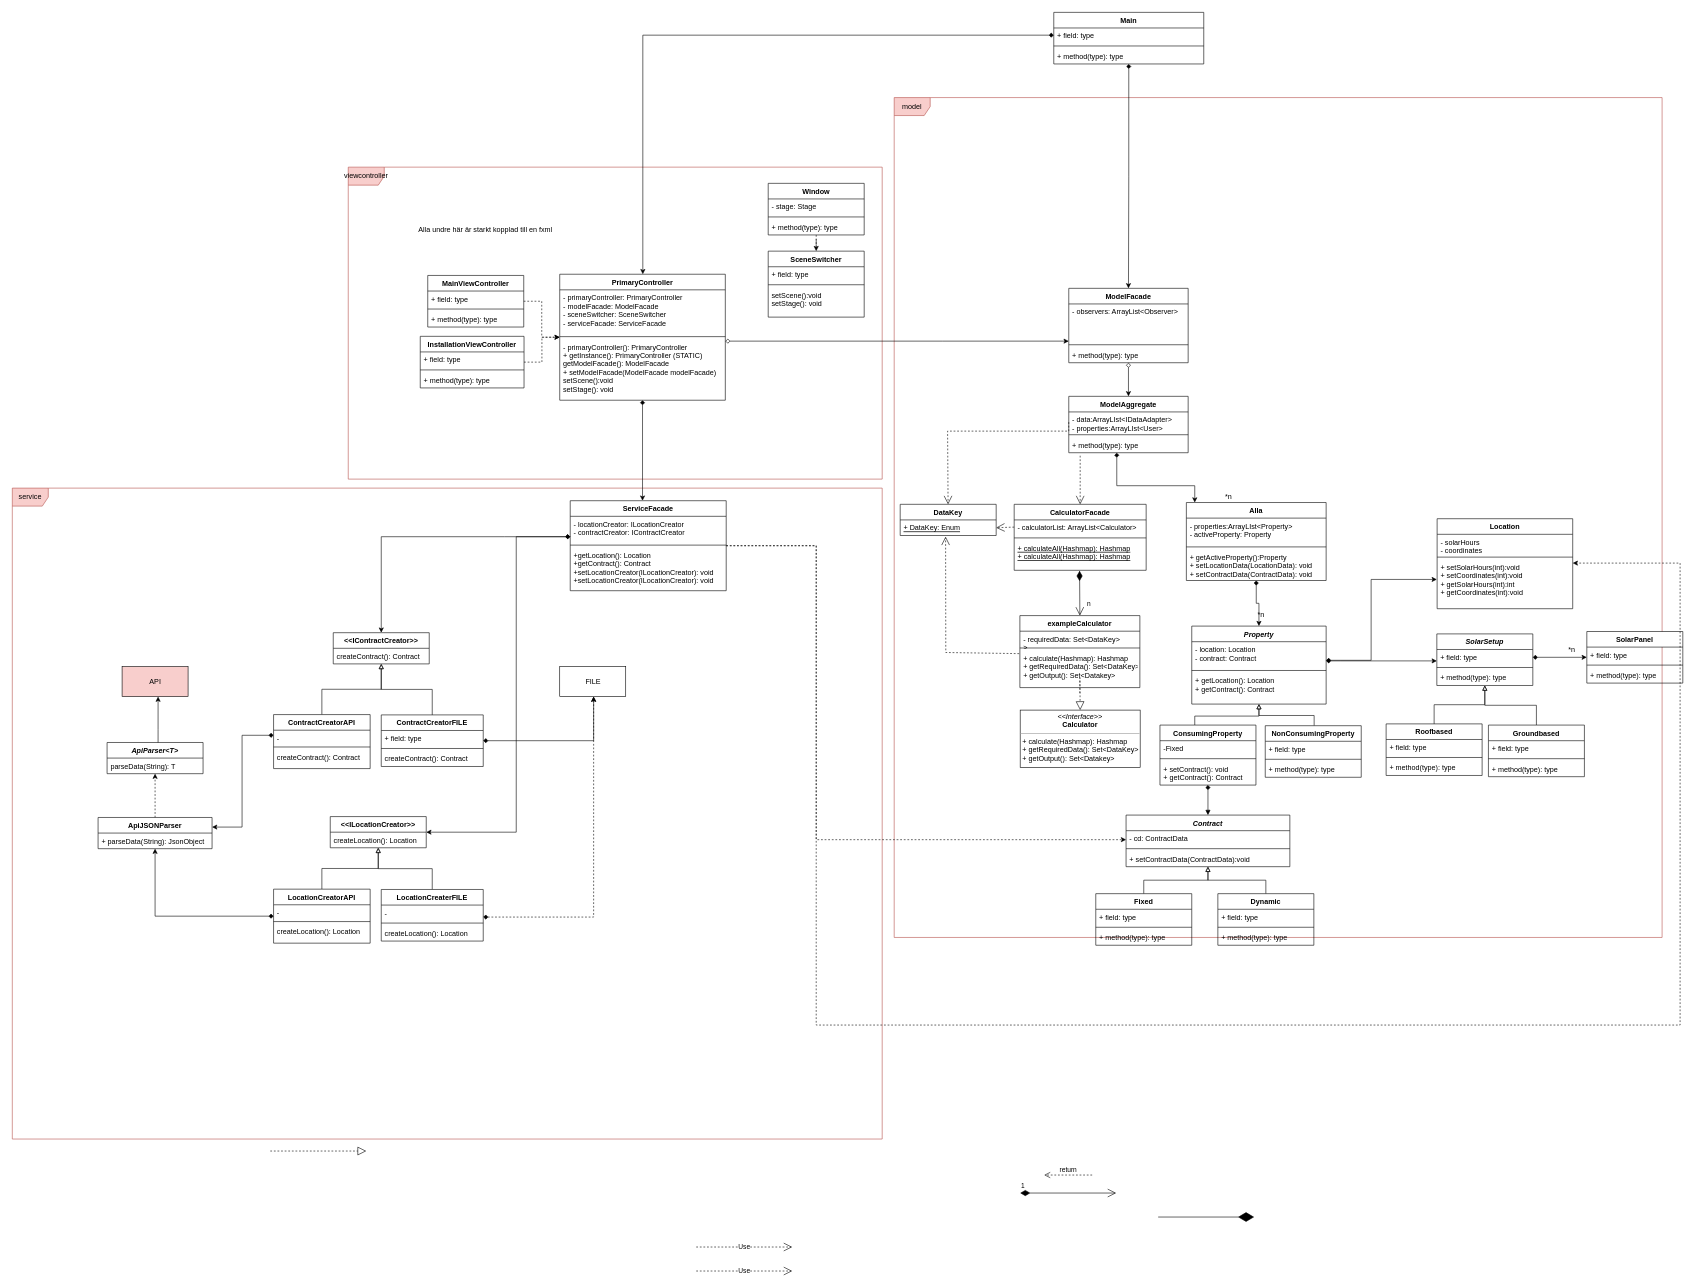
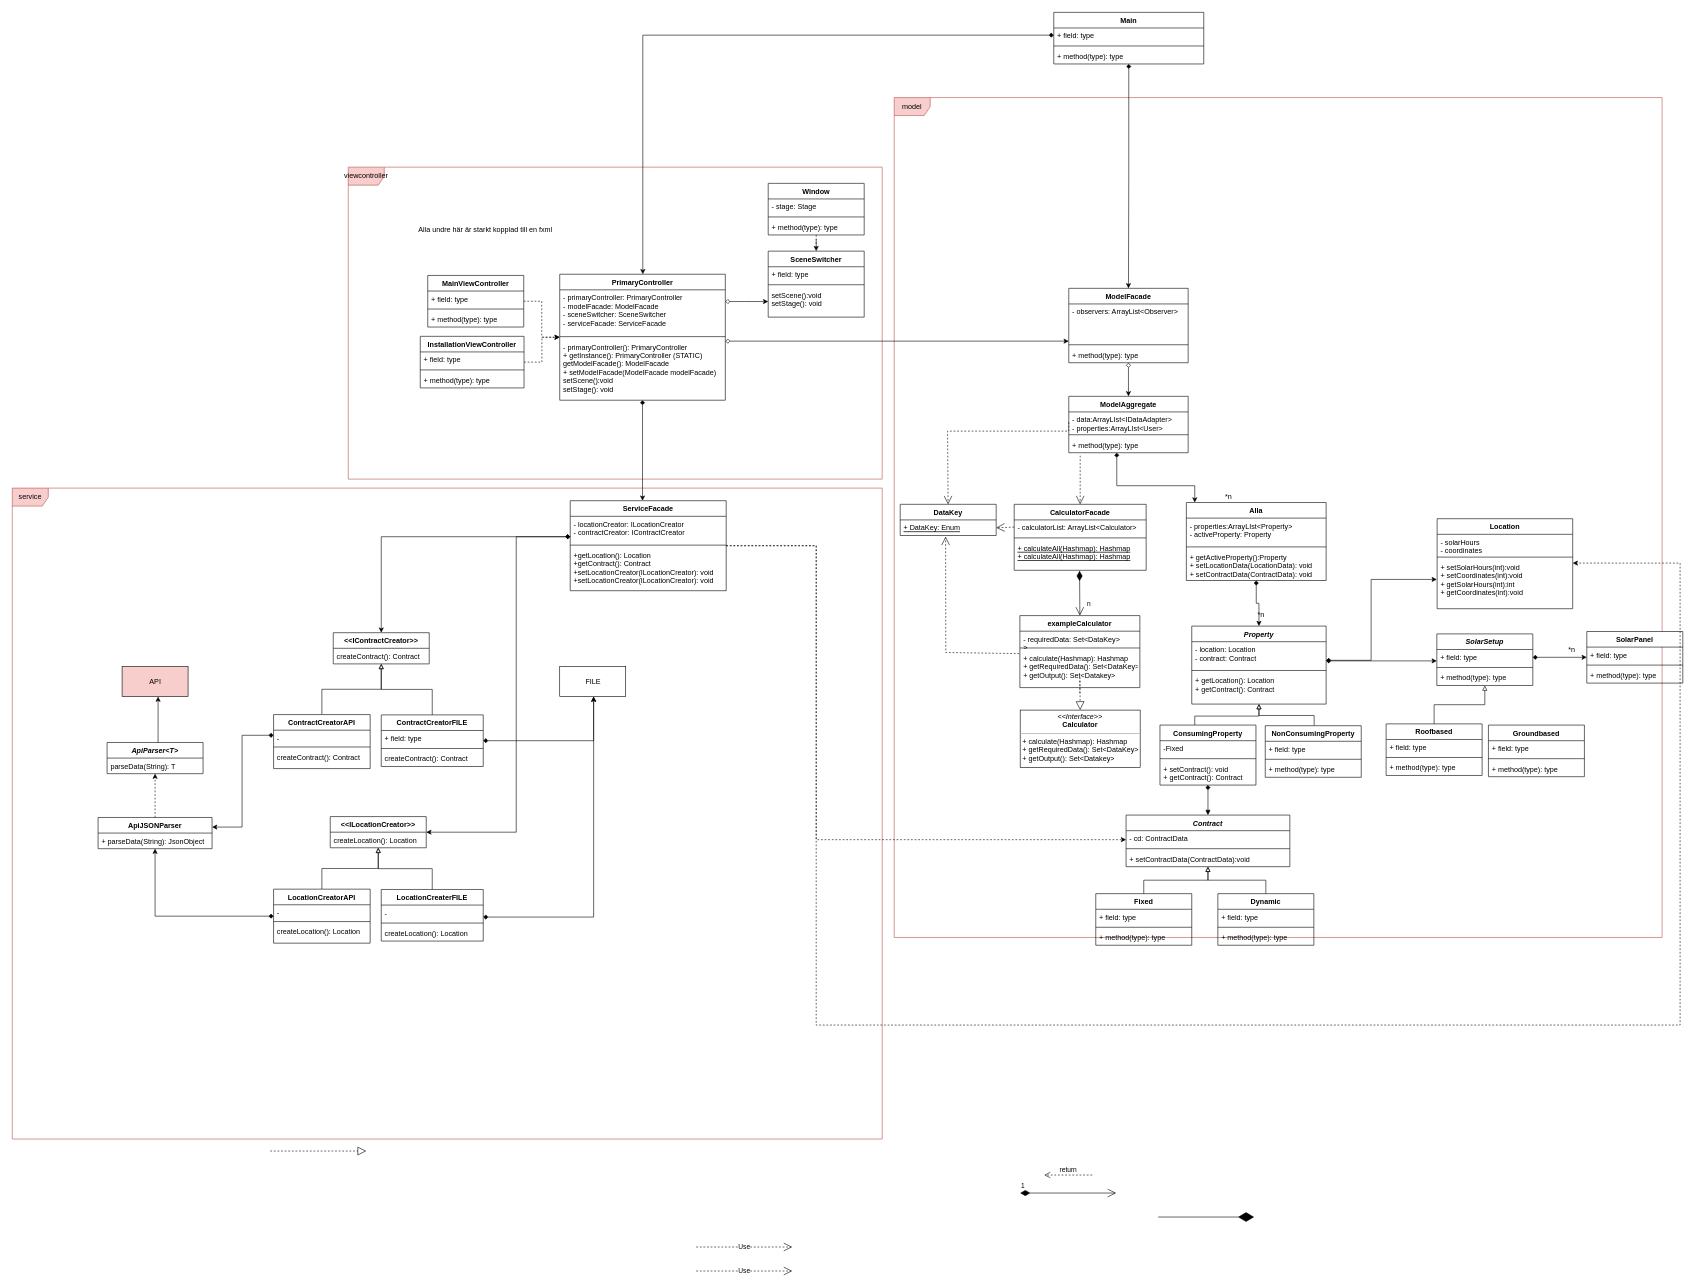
none -> (747, 302)
(1520, 705) -> none
(594, 882) -> (594, 882)
